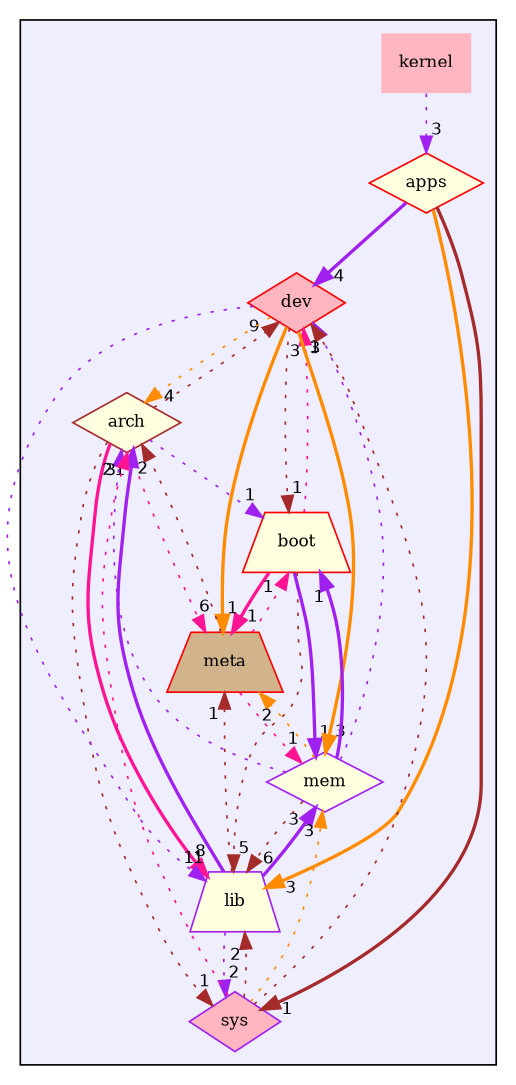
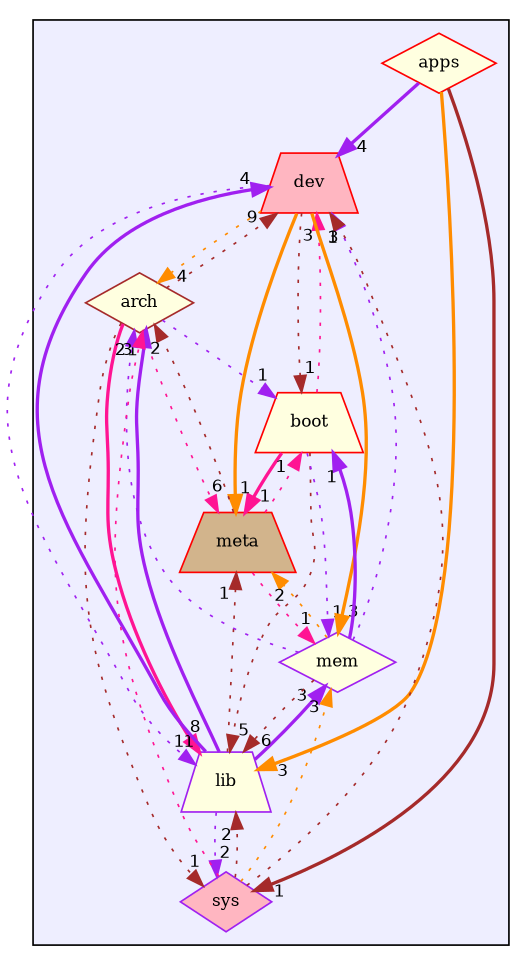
(426, 63) -> none
(297, 303) -> (309, 183)
none -> (47, 469)
(311, 655) -> (324, 535)
